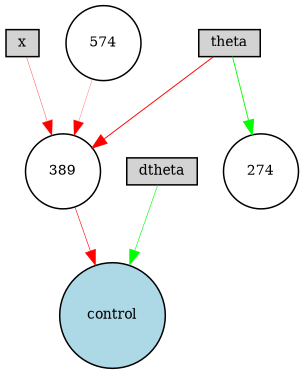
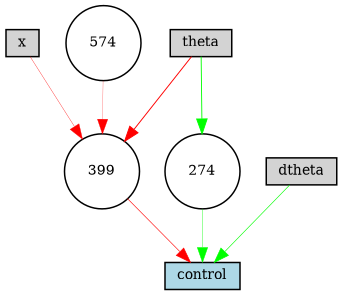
(63, 171) -> (102, 171)
none -> (202, 228)
(112, 316) -> (202, 276)
